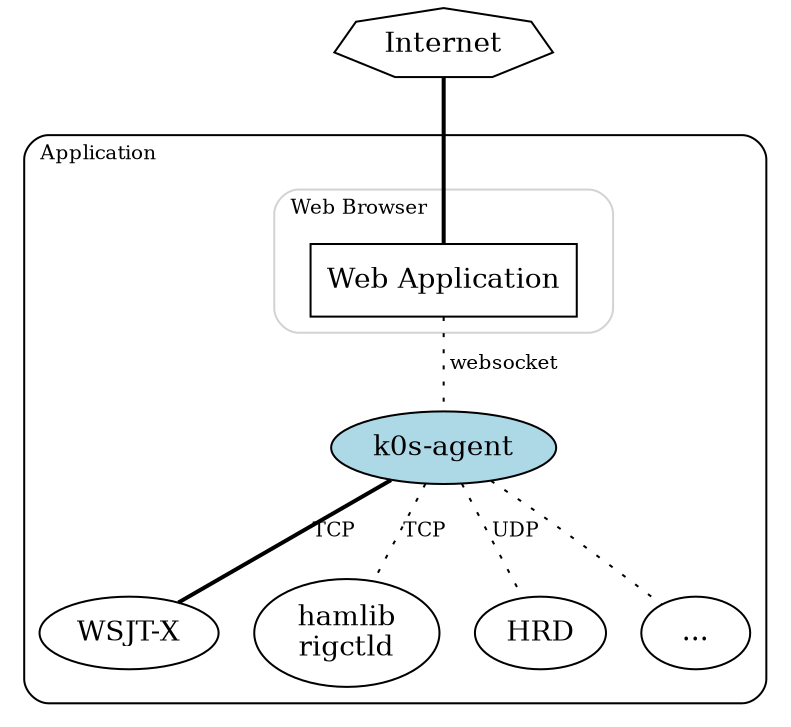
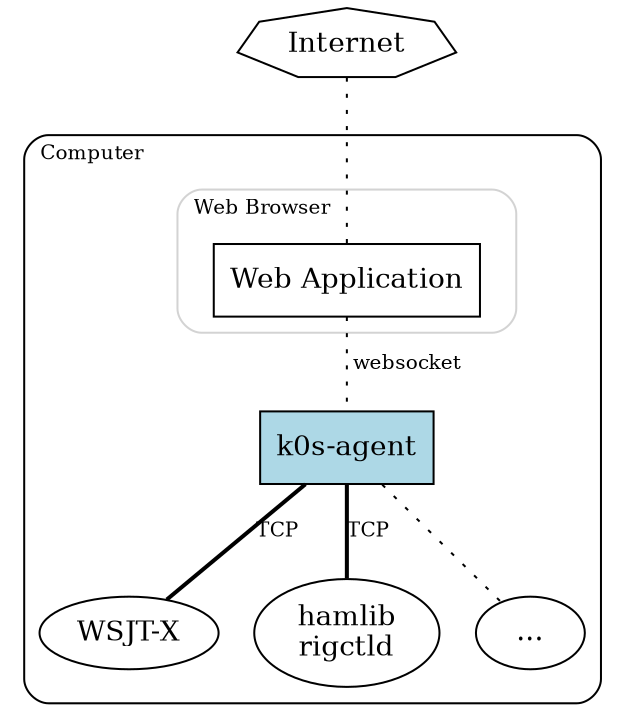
(99, 154) -> (93, 154)
(444, 161) -> (347, 161)
(444, 448) -> (347, 448)
(400, 532) -> (347, 531)
(540, 633) -> none
